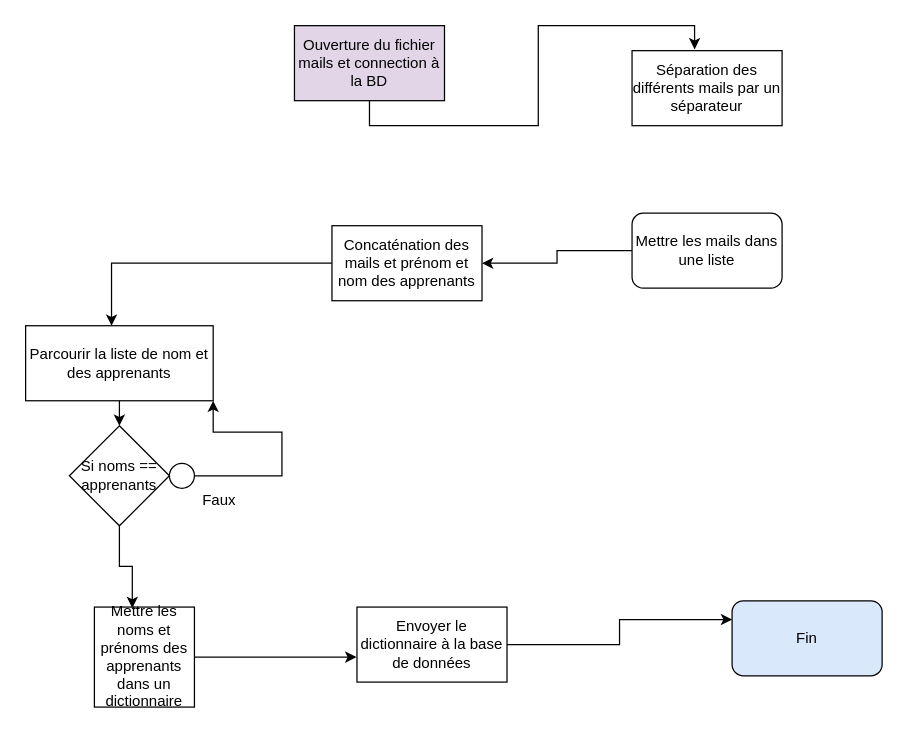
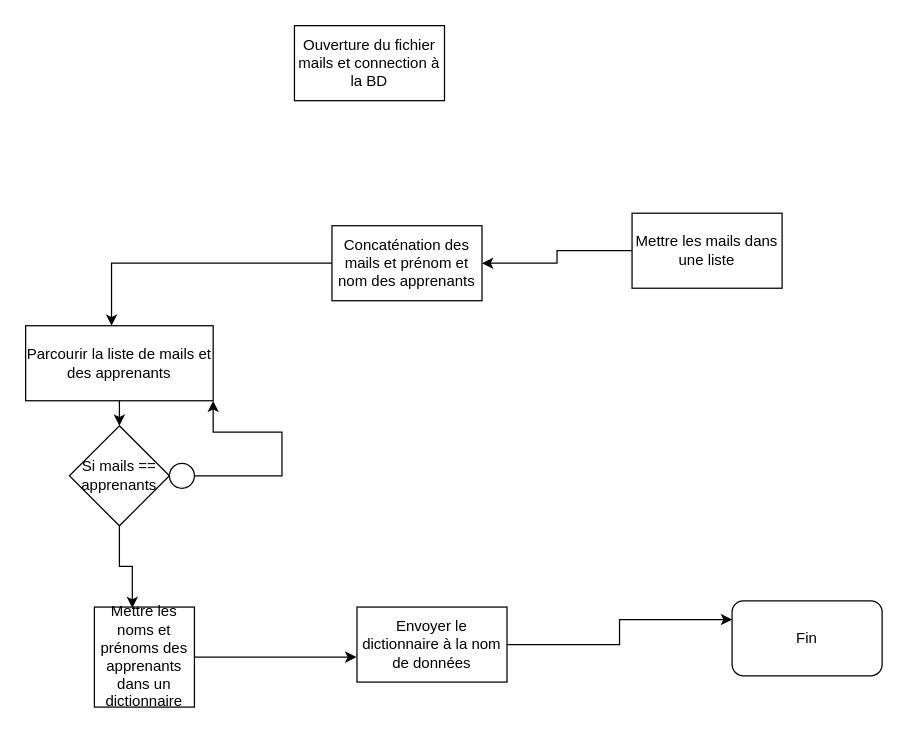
(369, 63) -> (369, 63)
(538, 87) -> none
(707, 88) -> none
(707, 251) -> (707, 251)
(119, 363) -> (119, 363)
(119, 476) -> (119, 476)
(219, 501) -> none
(807, 638) -> (807, 638)
(432, 644) -> (432, 644)
